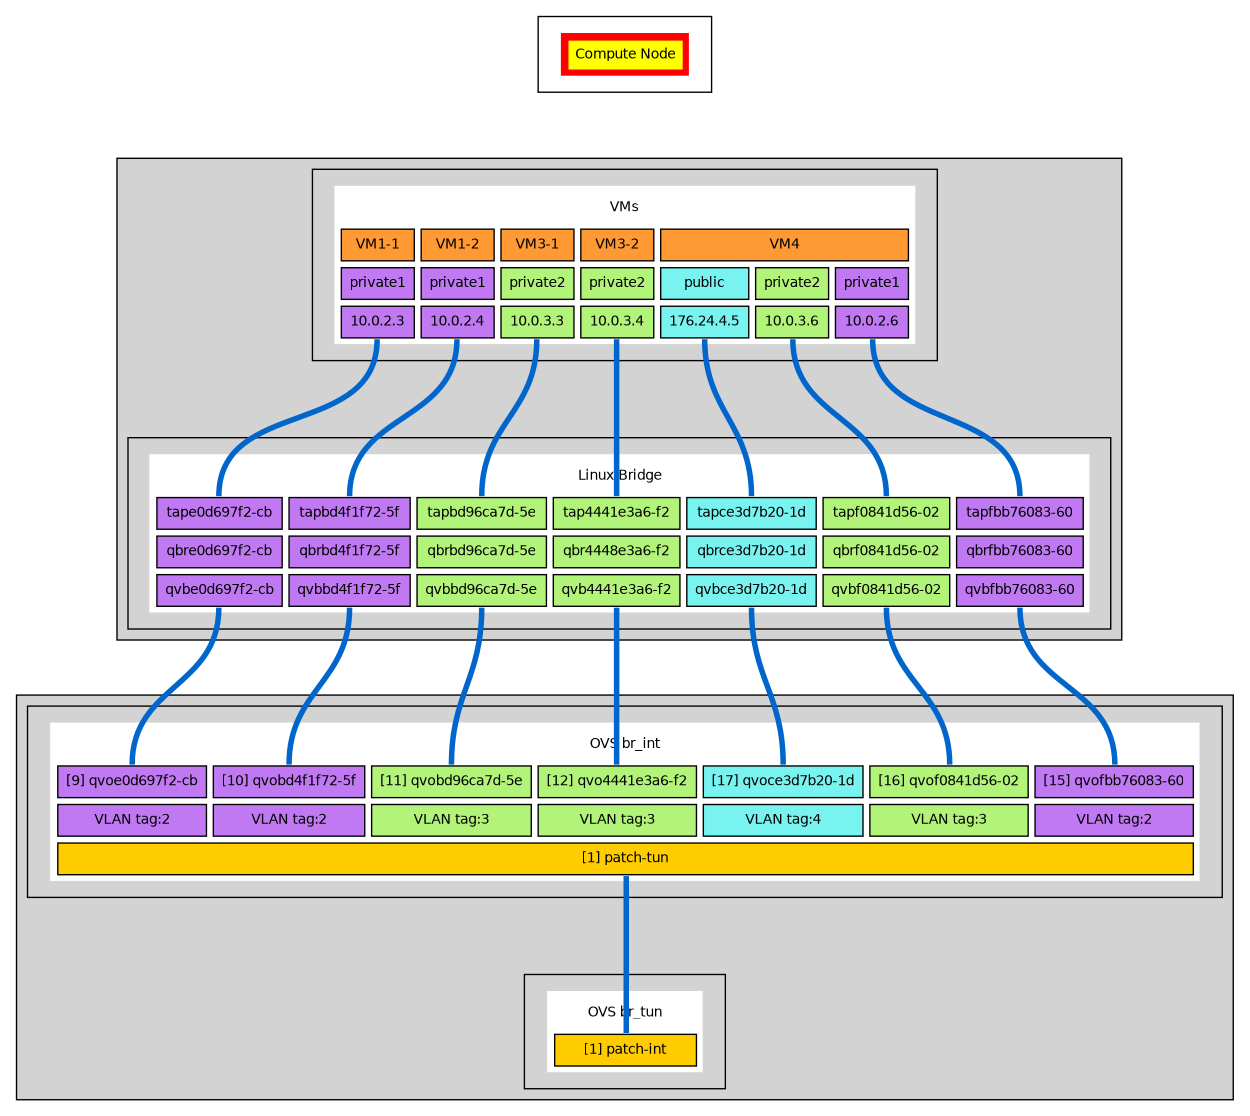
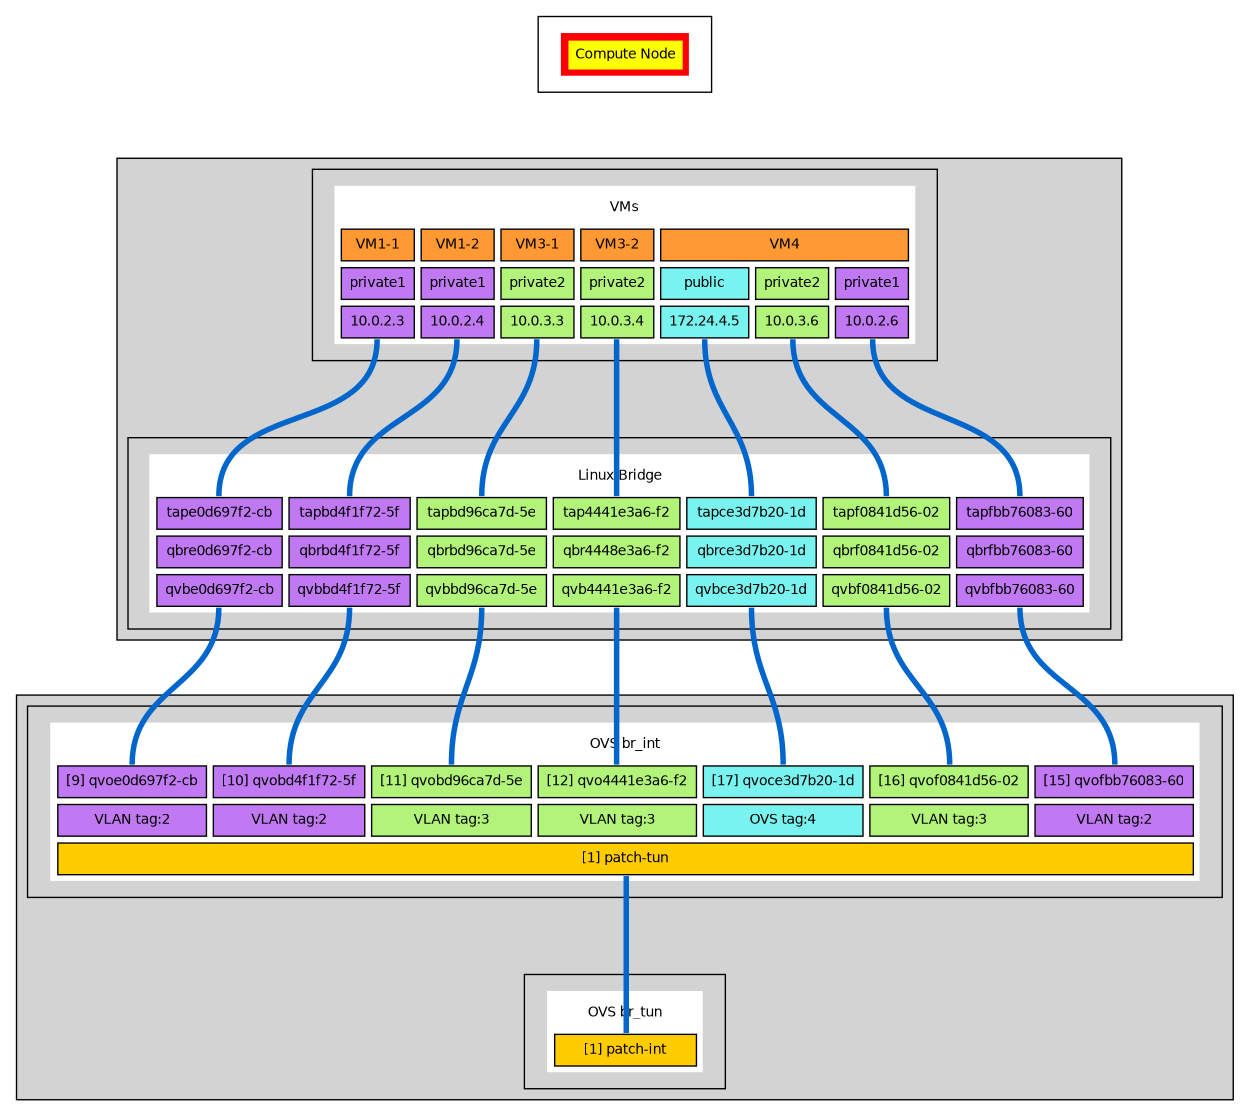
(705, 321) -> (705, 321)
(783, 820) -> (783, 820)
